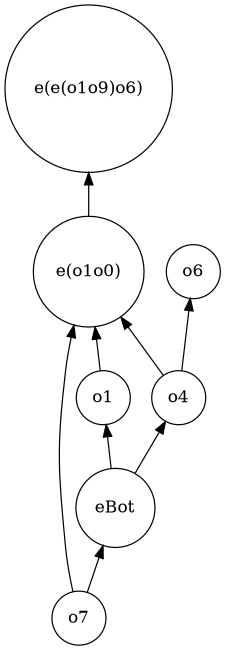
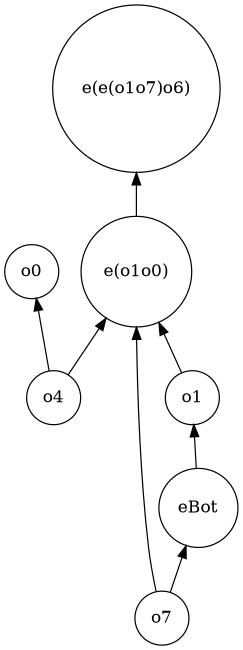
(89, 89) -> (136, 89)
(193, 272) -> (32, 272)
(147, 453) -> none
